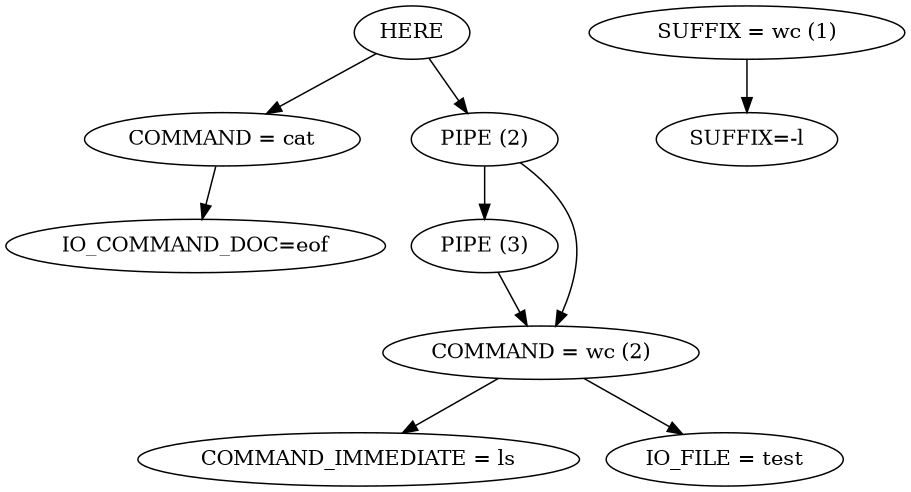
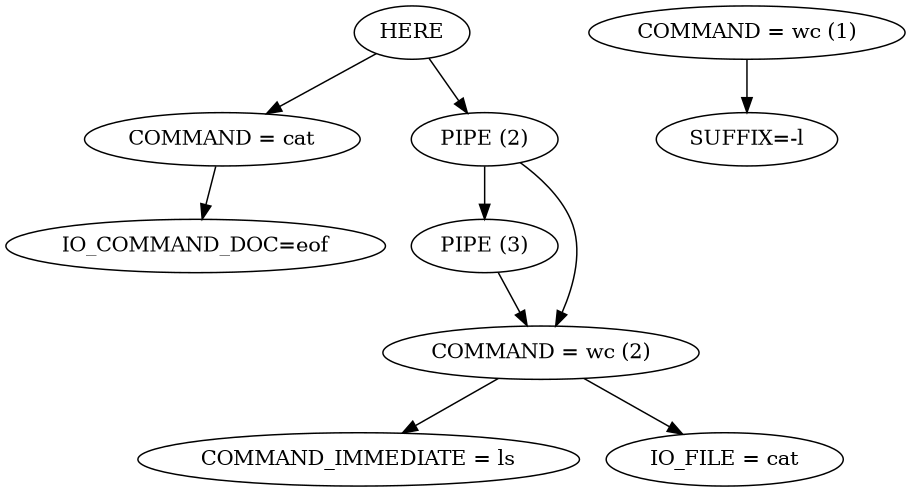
(747, 33) -> (747, 33)
(725, 459) -> (725, 459)
